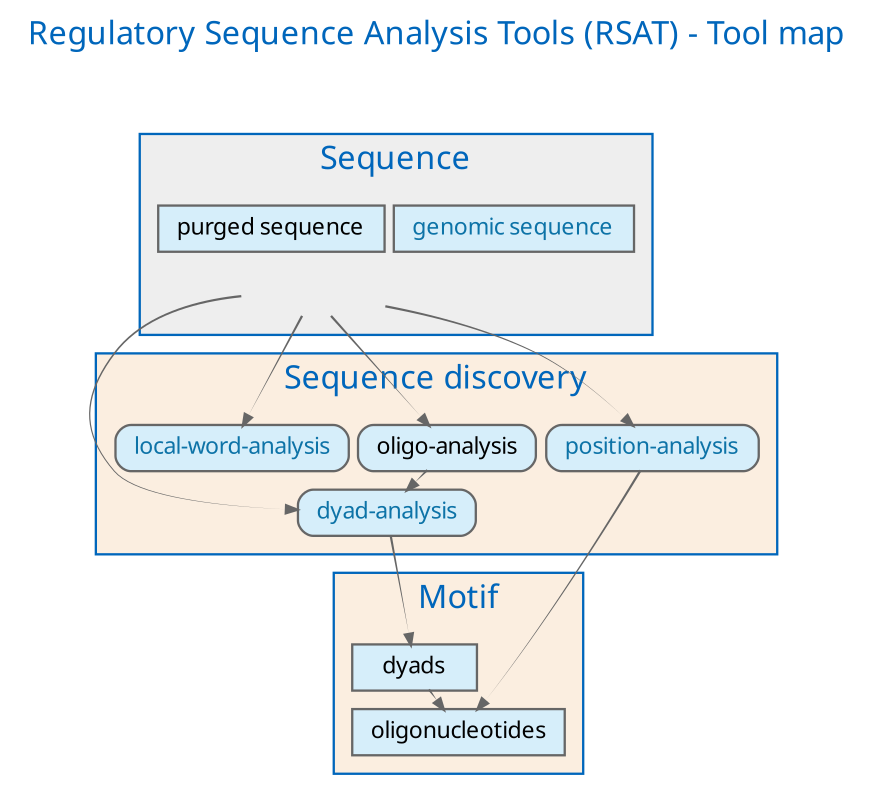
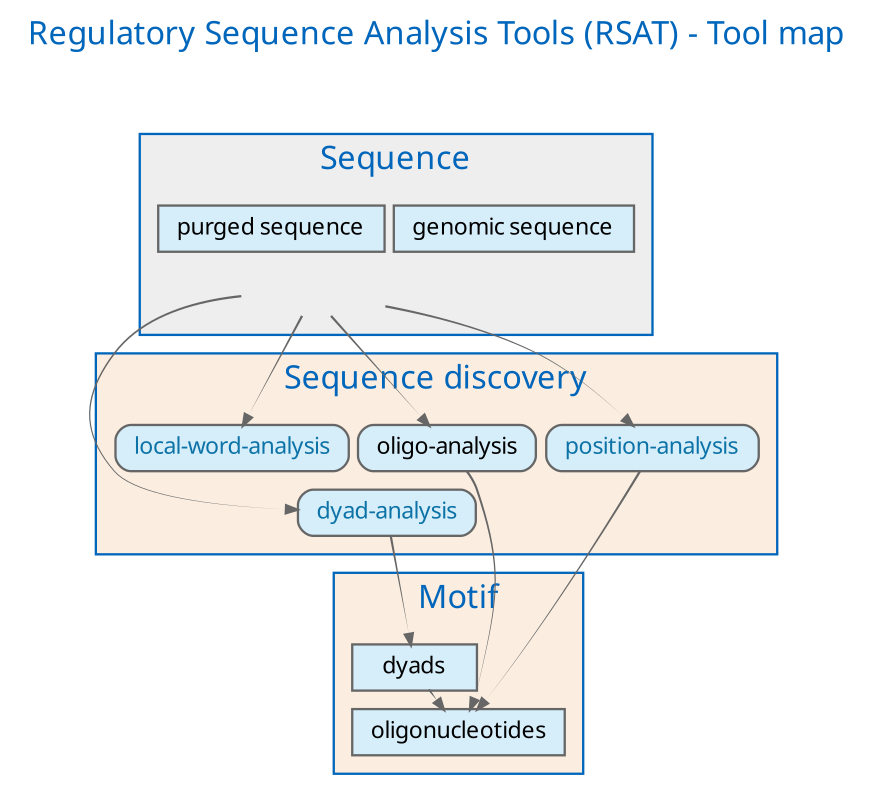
(514, 229) -> (514, 229)
(421, 476) -> (495, 589)
